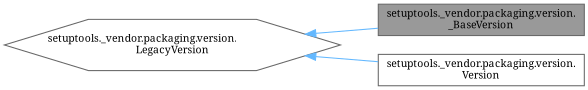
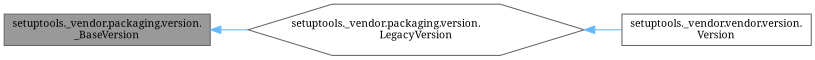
(347, 31) -> (234, 30)
(481, 70) -> (717, 30)
